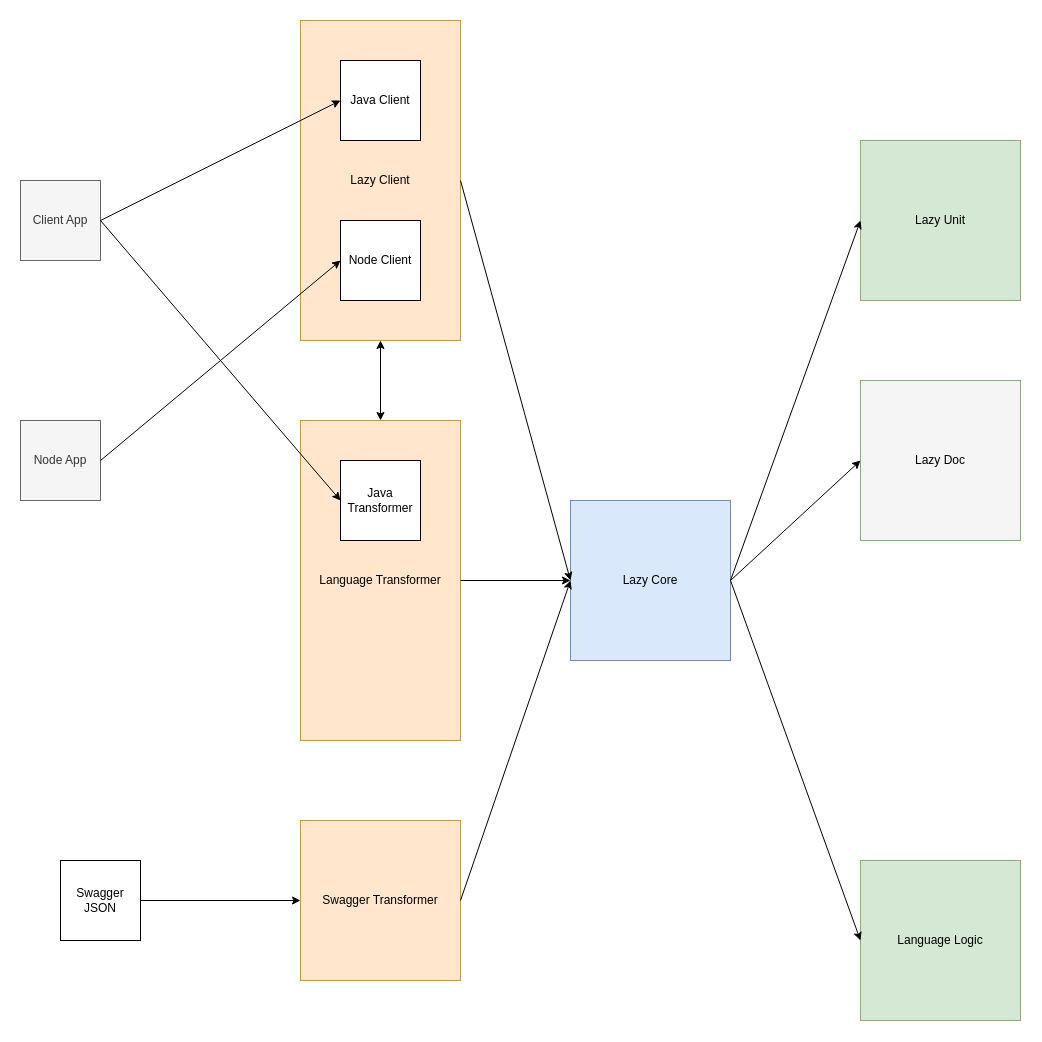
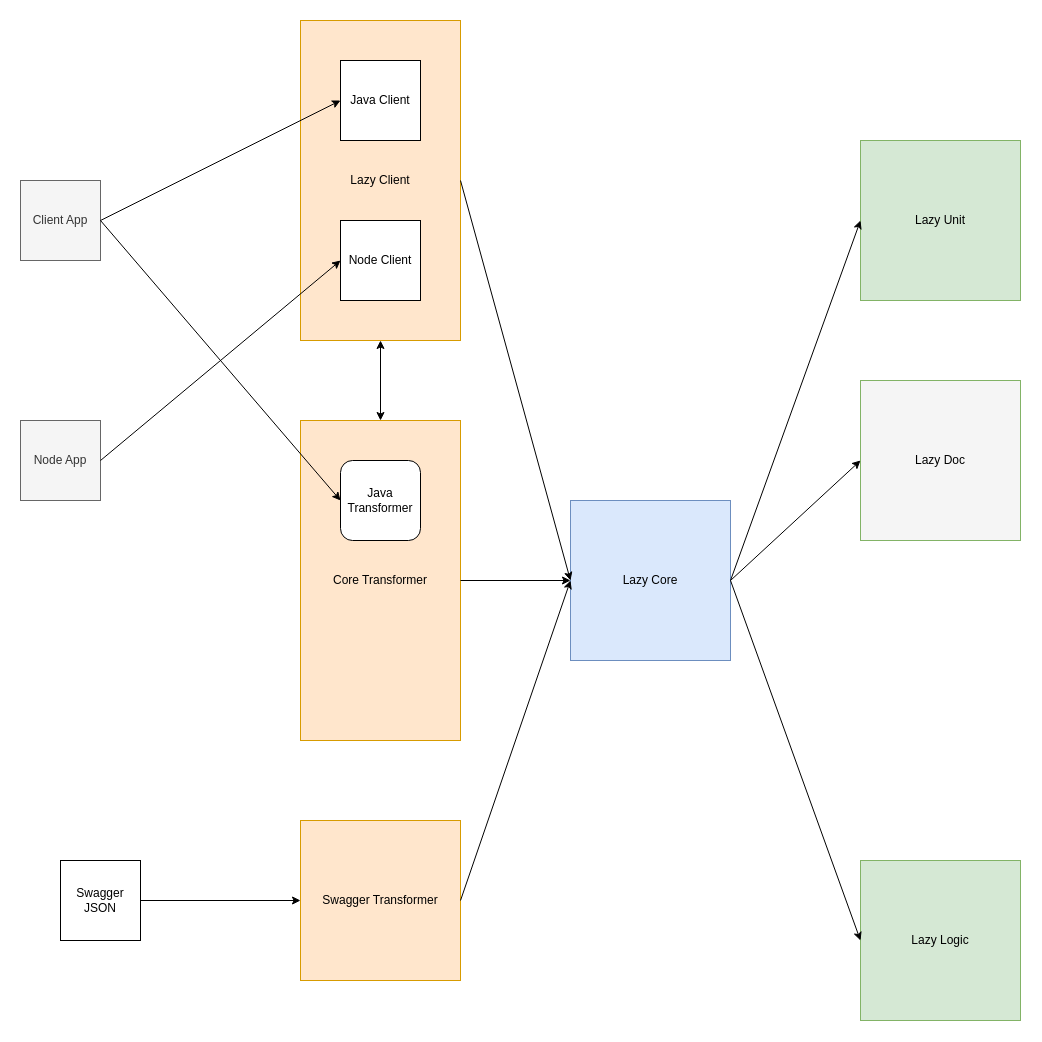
(381, 501) -> (381, 501)
(381, 581) -> (381, 581)
(941, 941) -> (941, 941)
